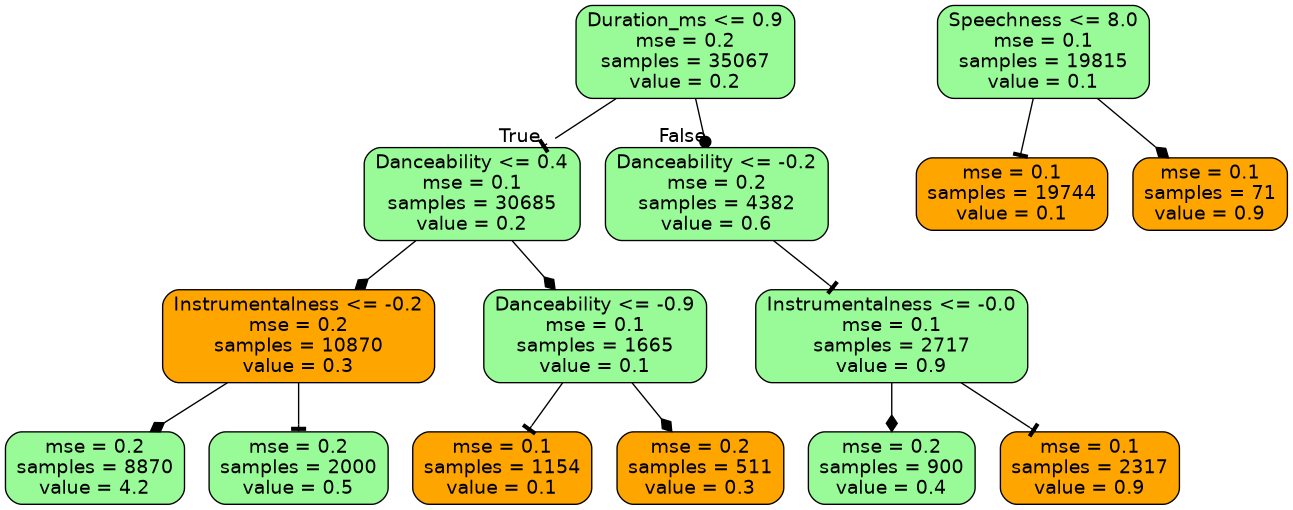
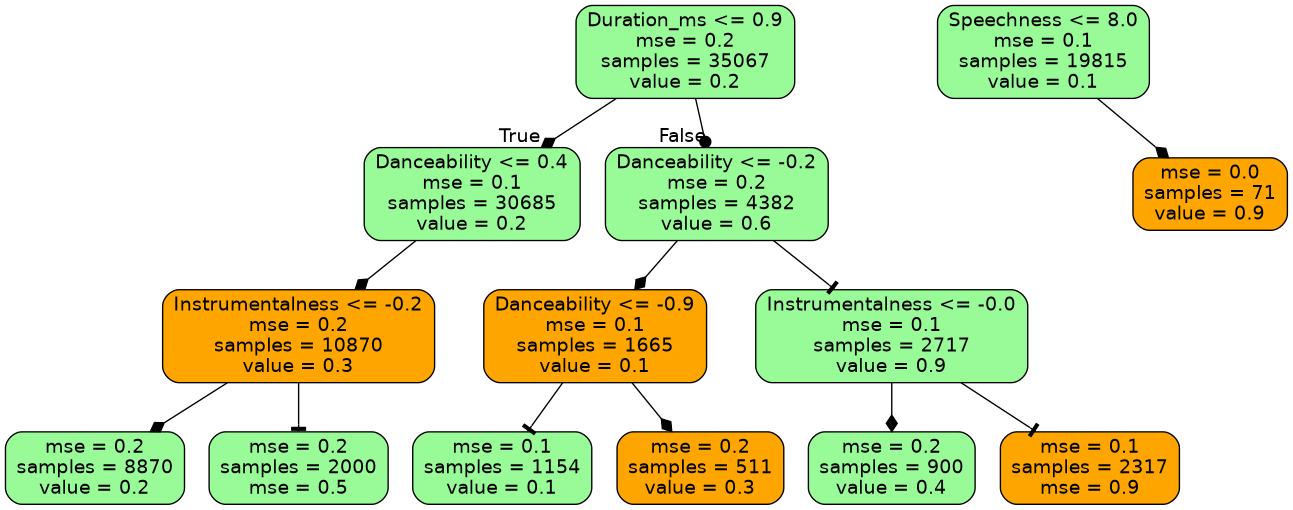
(586, 119) -> (586, 119)
(1012, 194) -> none
(1210, 194) -> (1210, 194)
(528, 259) -> (662, 259)
(595, 336) -> (595, 336)
(95, 468) -> (95, 468)
(299, 468) -> (299, 468)
(502, 468) -> (502, 468)
(1090, 468) -> (1090, 468)
